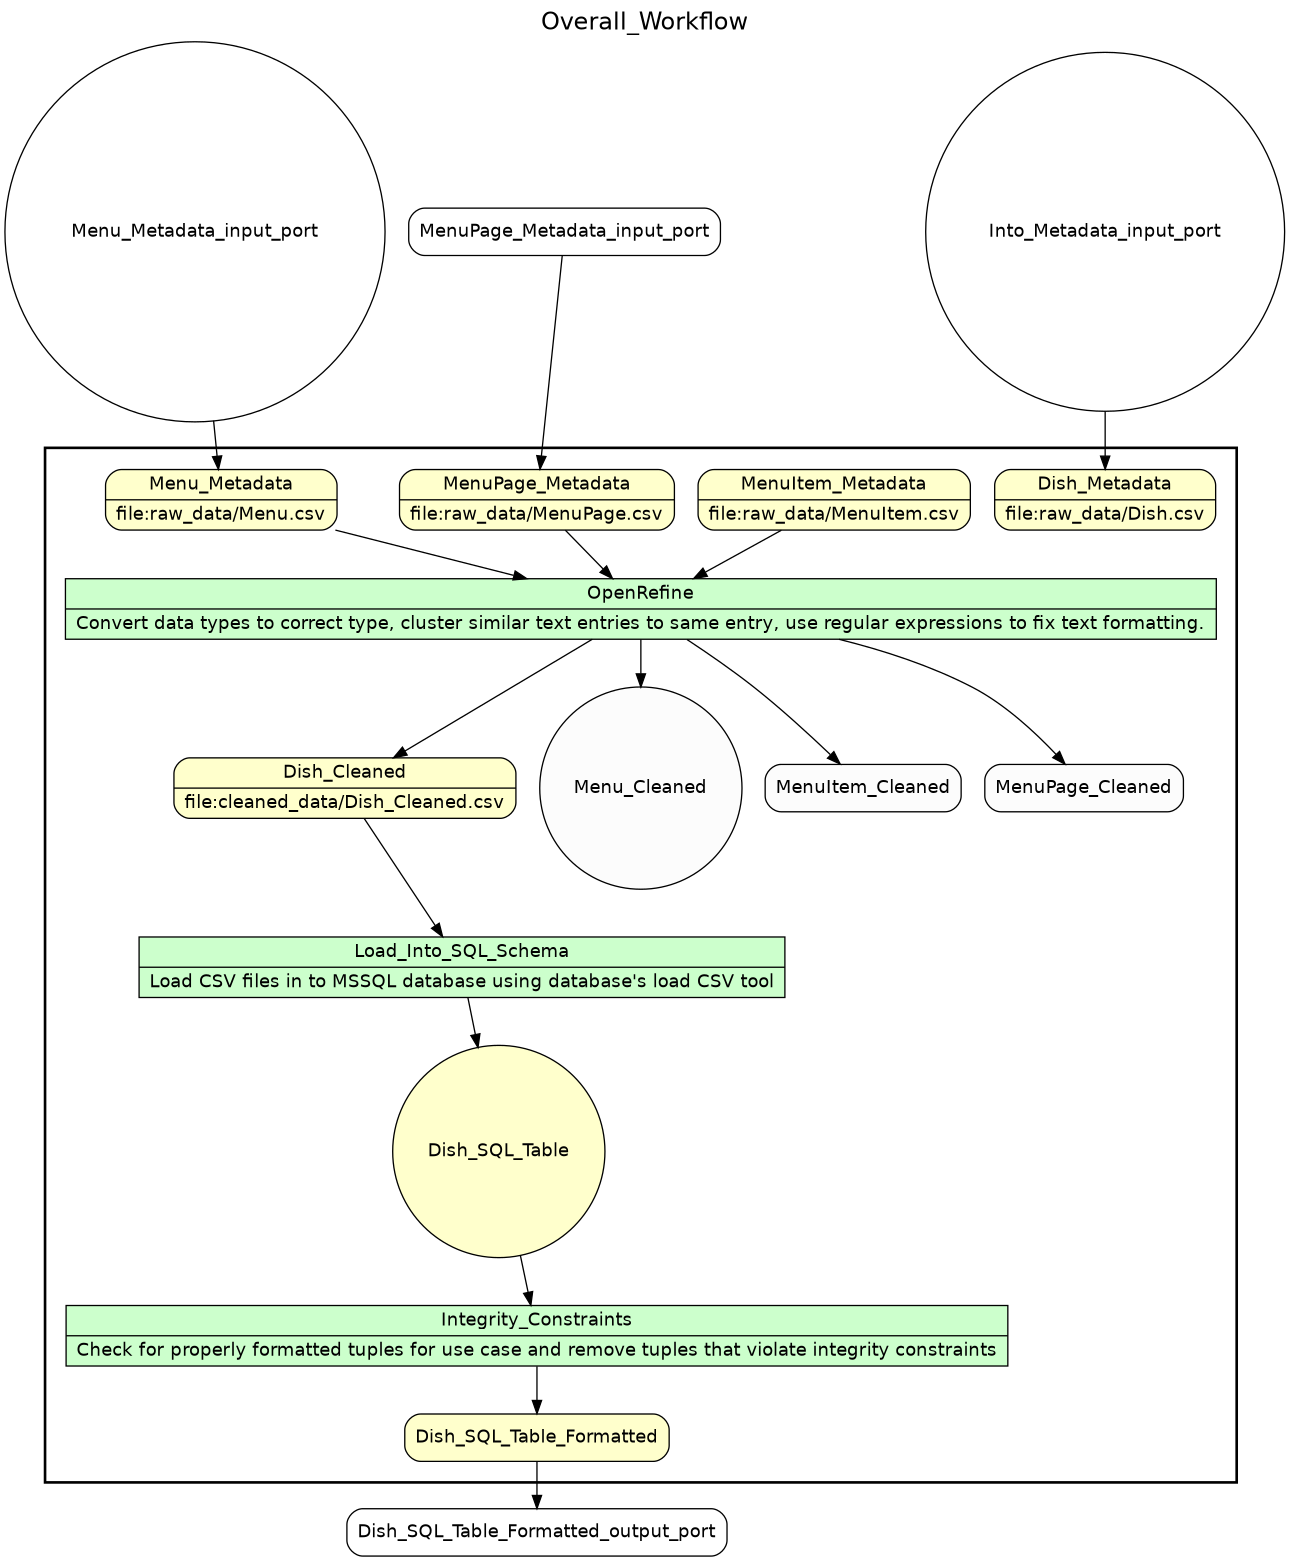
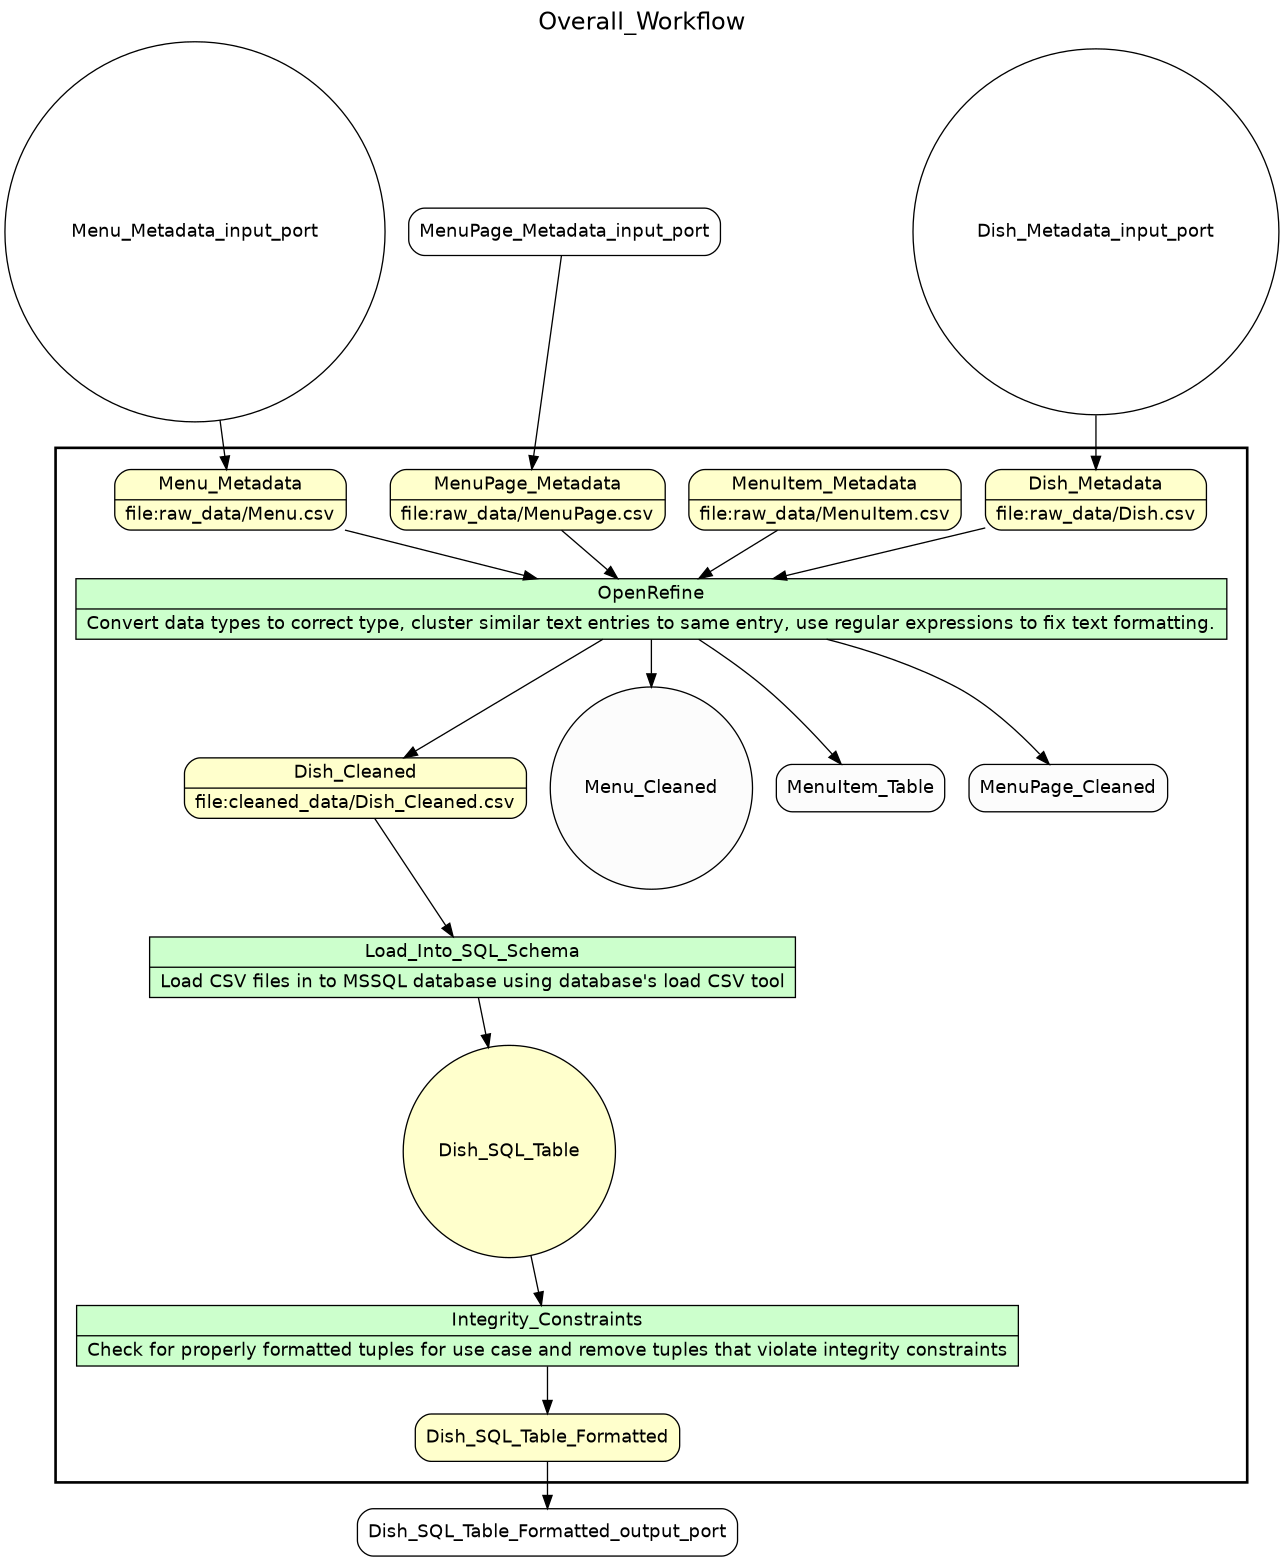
(1105, 232) -> (1096, 232)
none -> (886, 552)
(863, 788) -> (861, 788)
